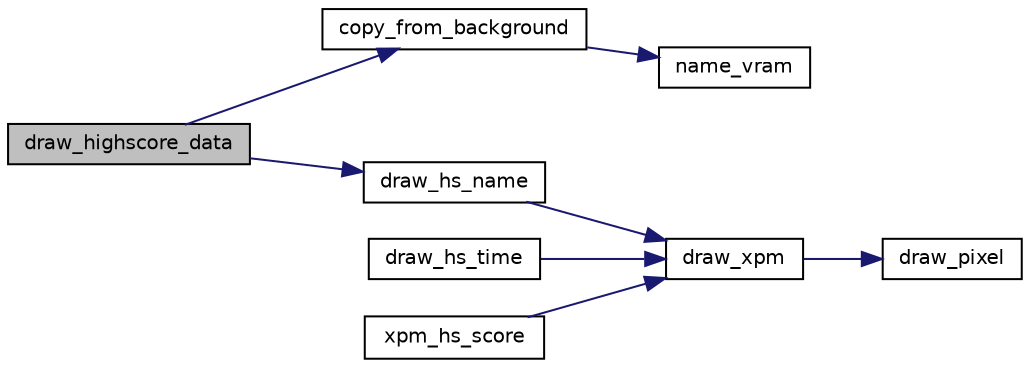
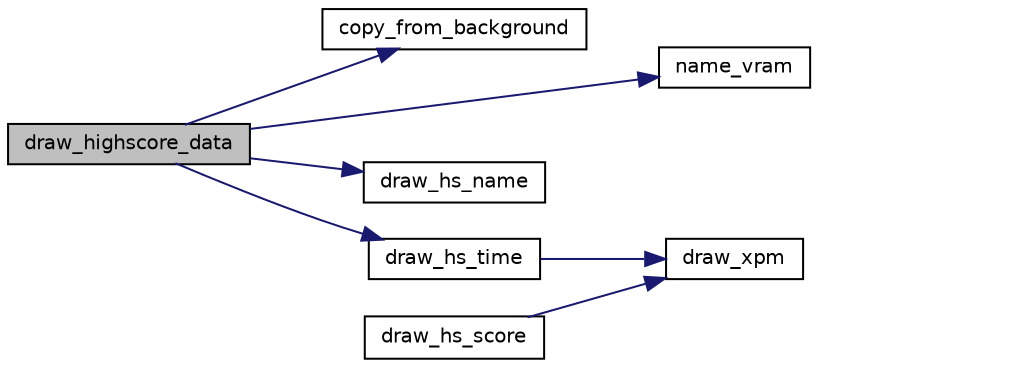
(613, 51) -> (445, 104)
none -> (268, 201)
(586, 218) -> none
(952, 259) -> none
(454, 338) -> (454, 338)
